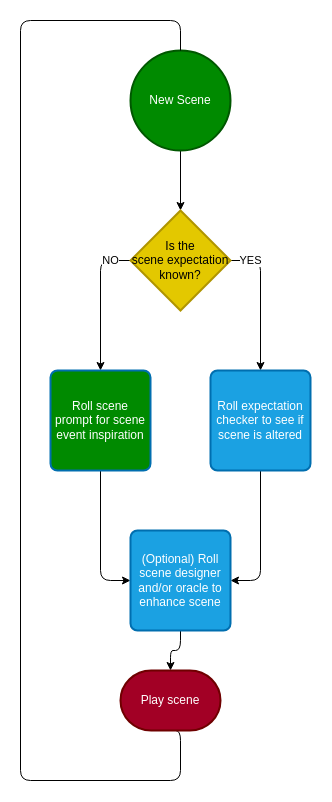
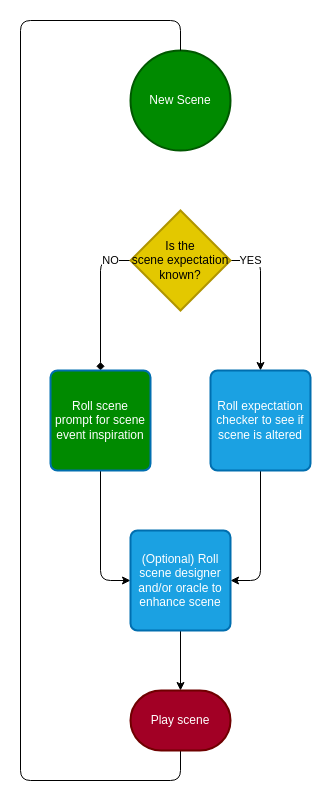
(181, 177) -> none
(101, 362) -> (101, 362)
(171, 701) -> (181, 721)
